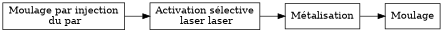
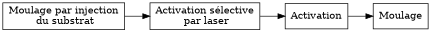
(64, 16) -> (64, 16)
(205, 16) -> (205, 16)
(323, 16) -> (317, 16)
